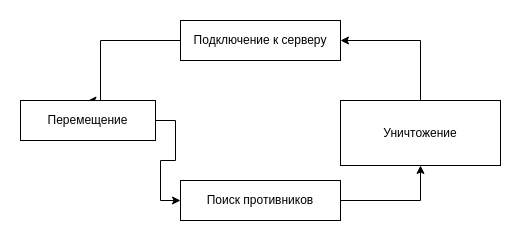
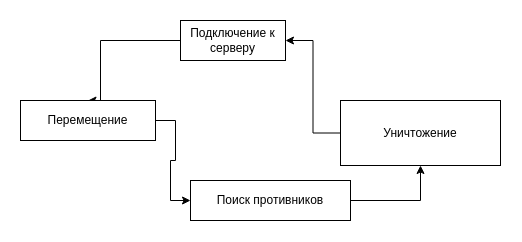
(261, 41) -> (233, 41)
(261, 201) -> (271, 201)
